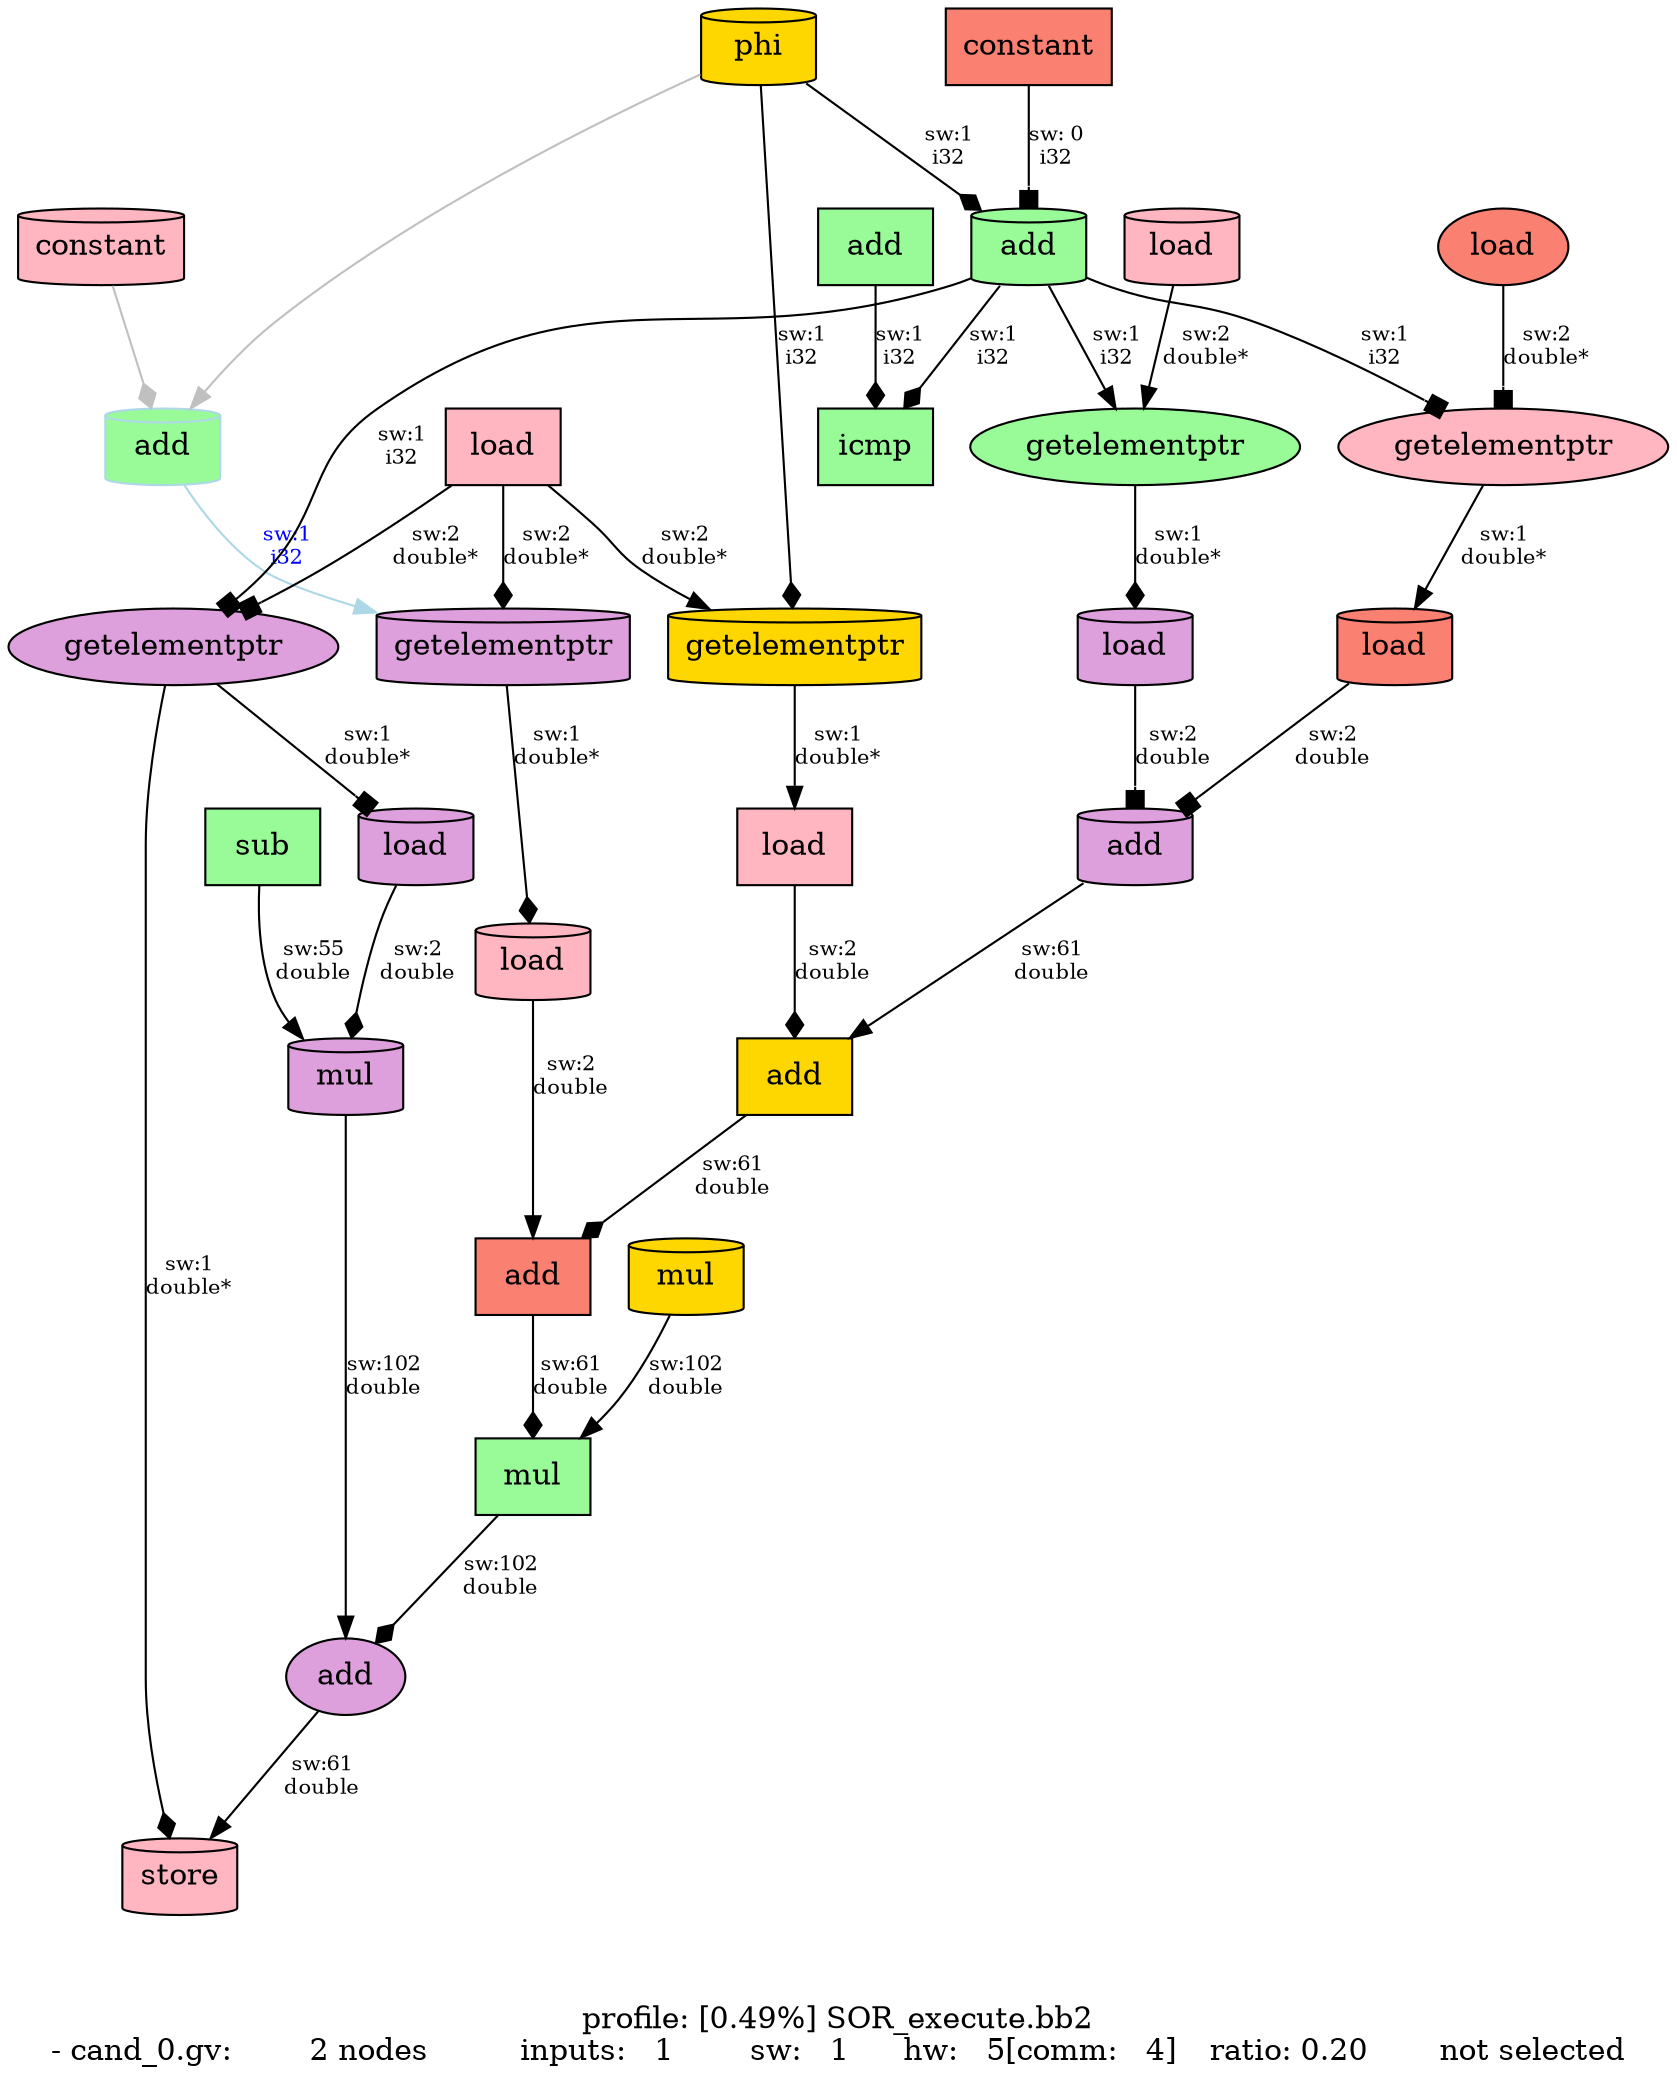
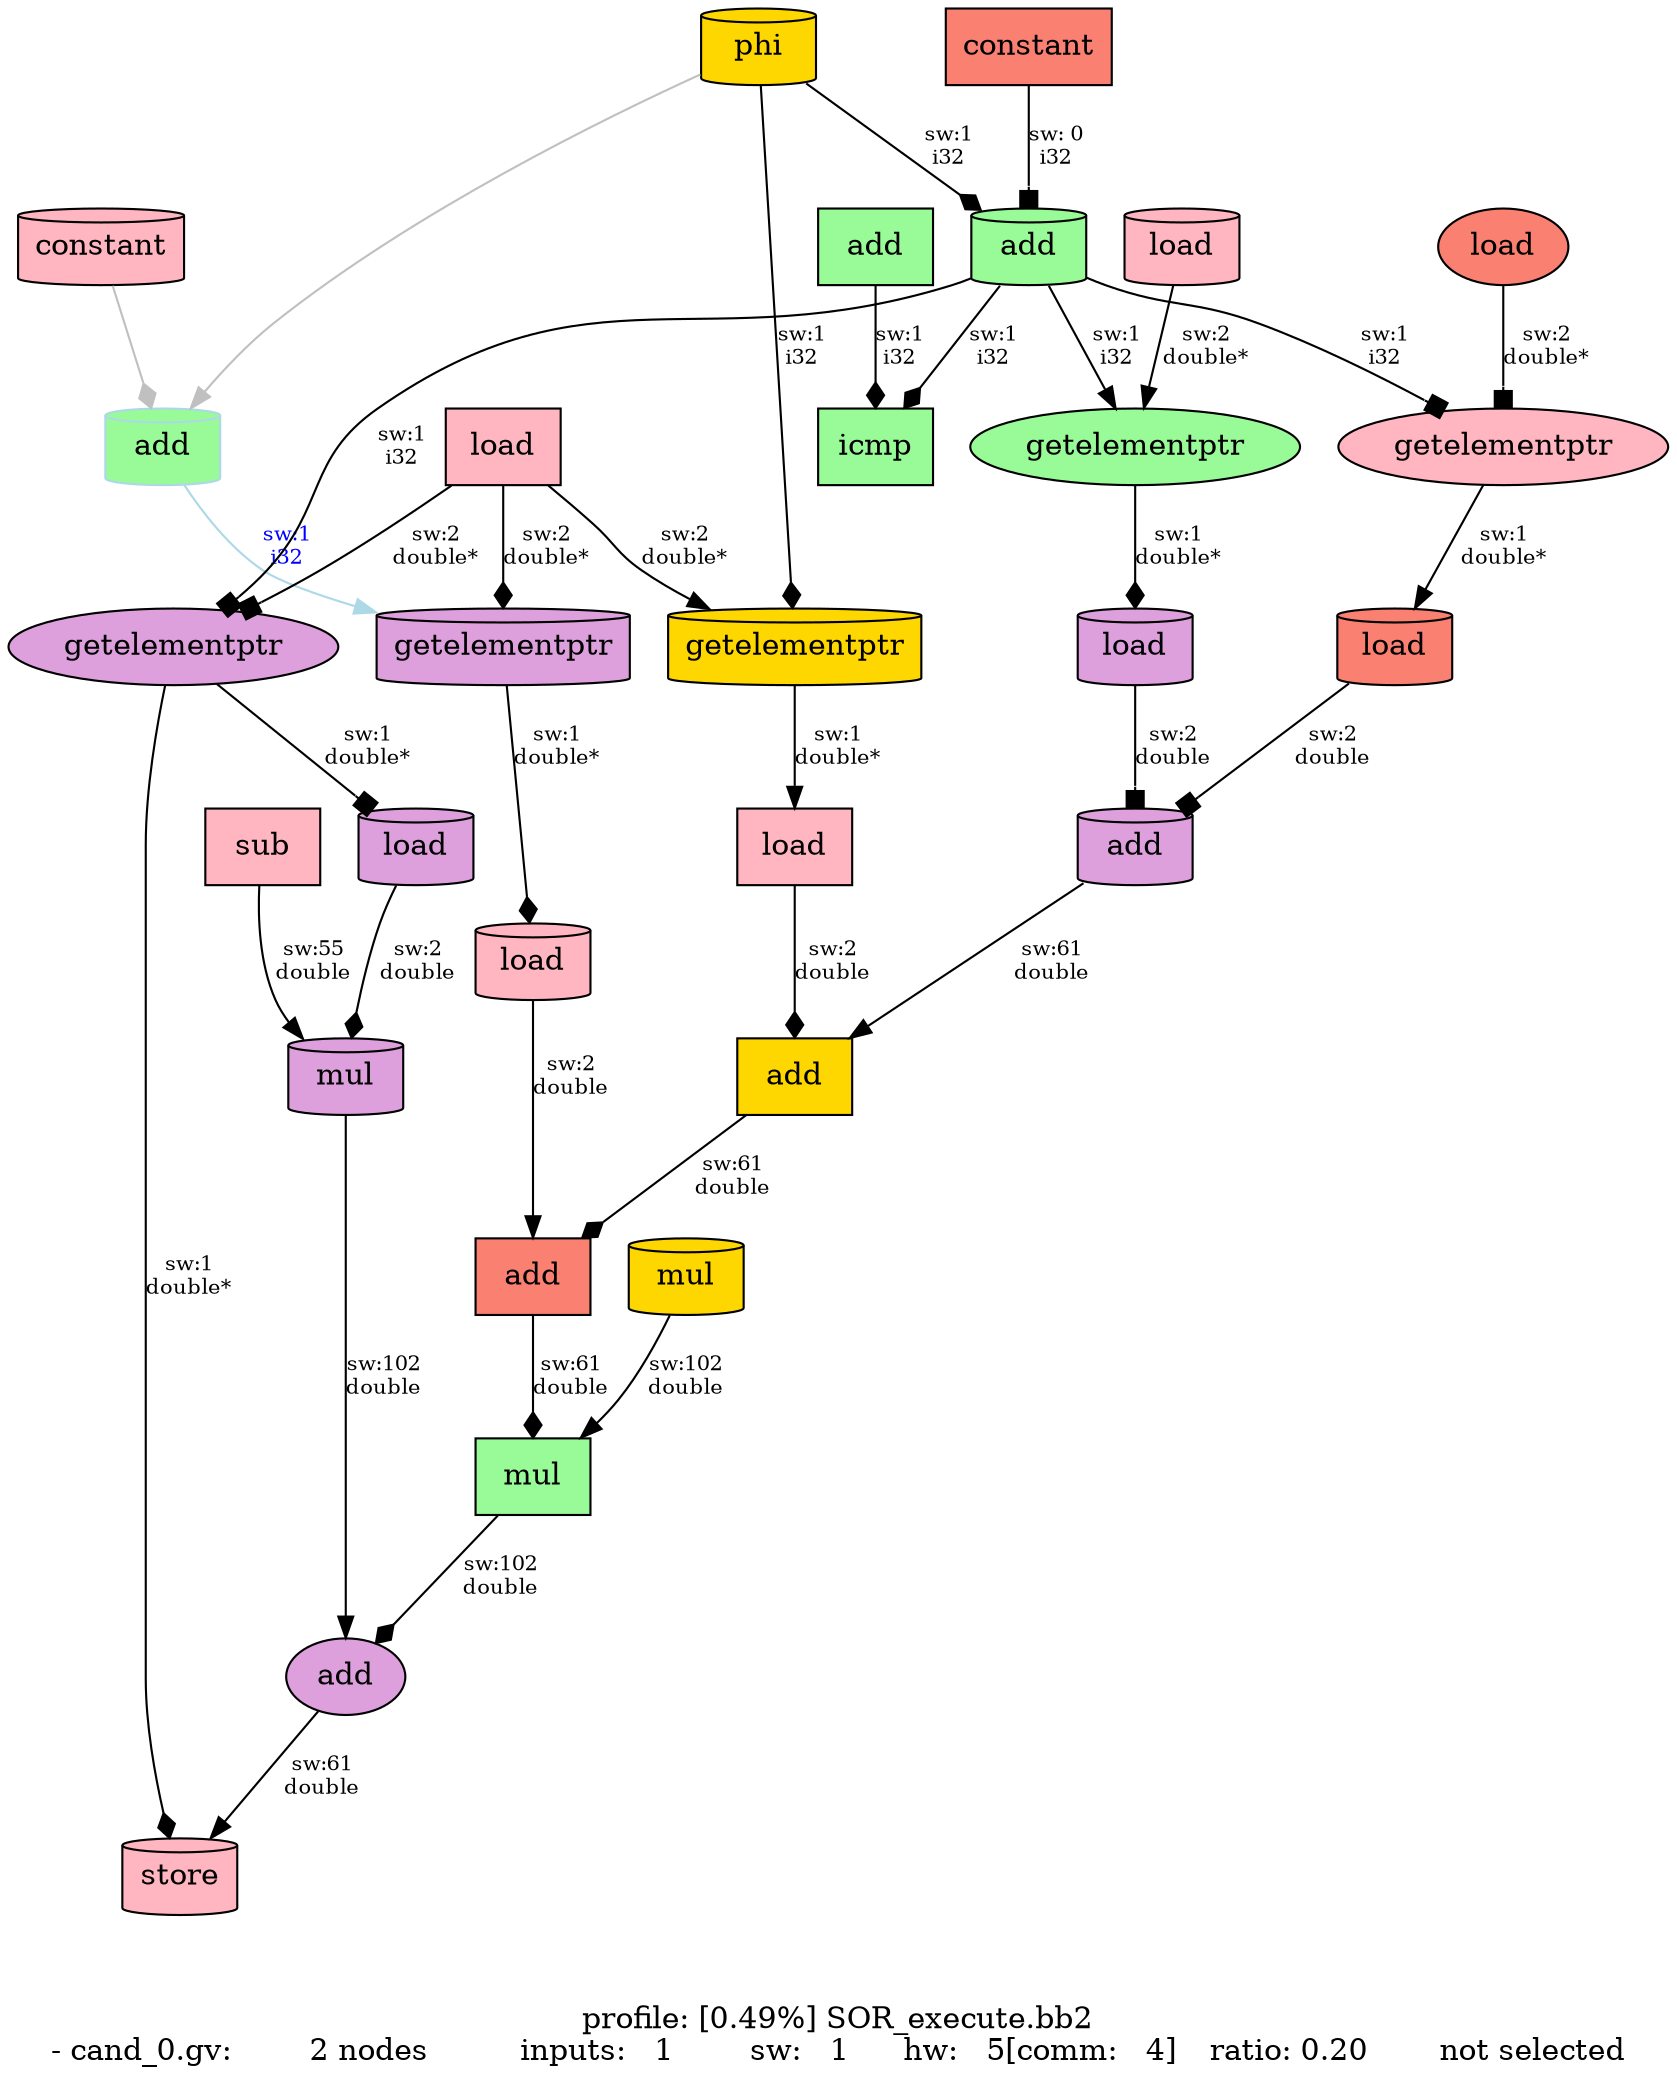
(263, 847) -> (263, 847)
